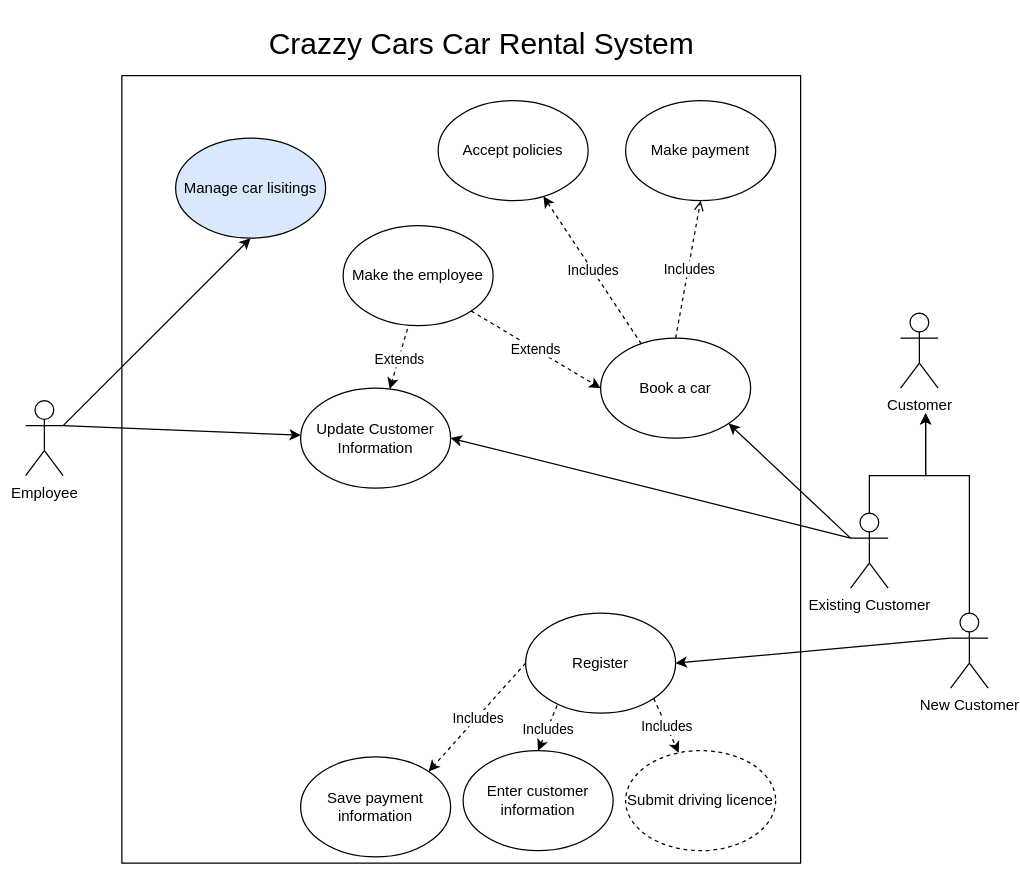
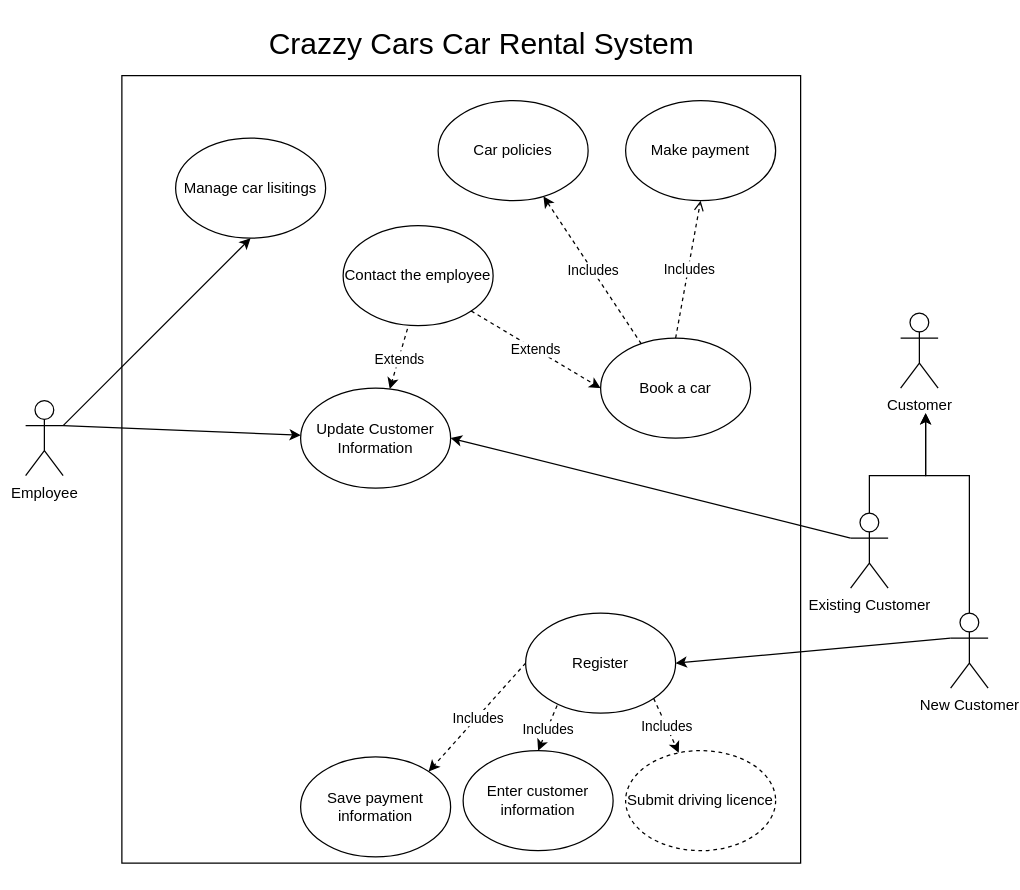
(513, 151) -> (513, 151)
(251, 188) -> (251, 188)
(418, 276) -> (418, 276)
(791, 482) -> none
